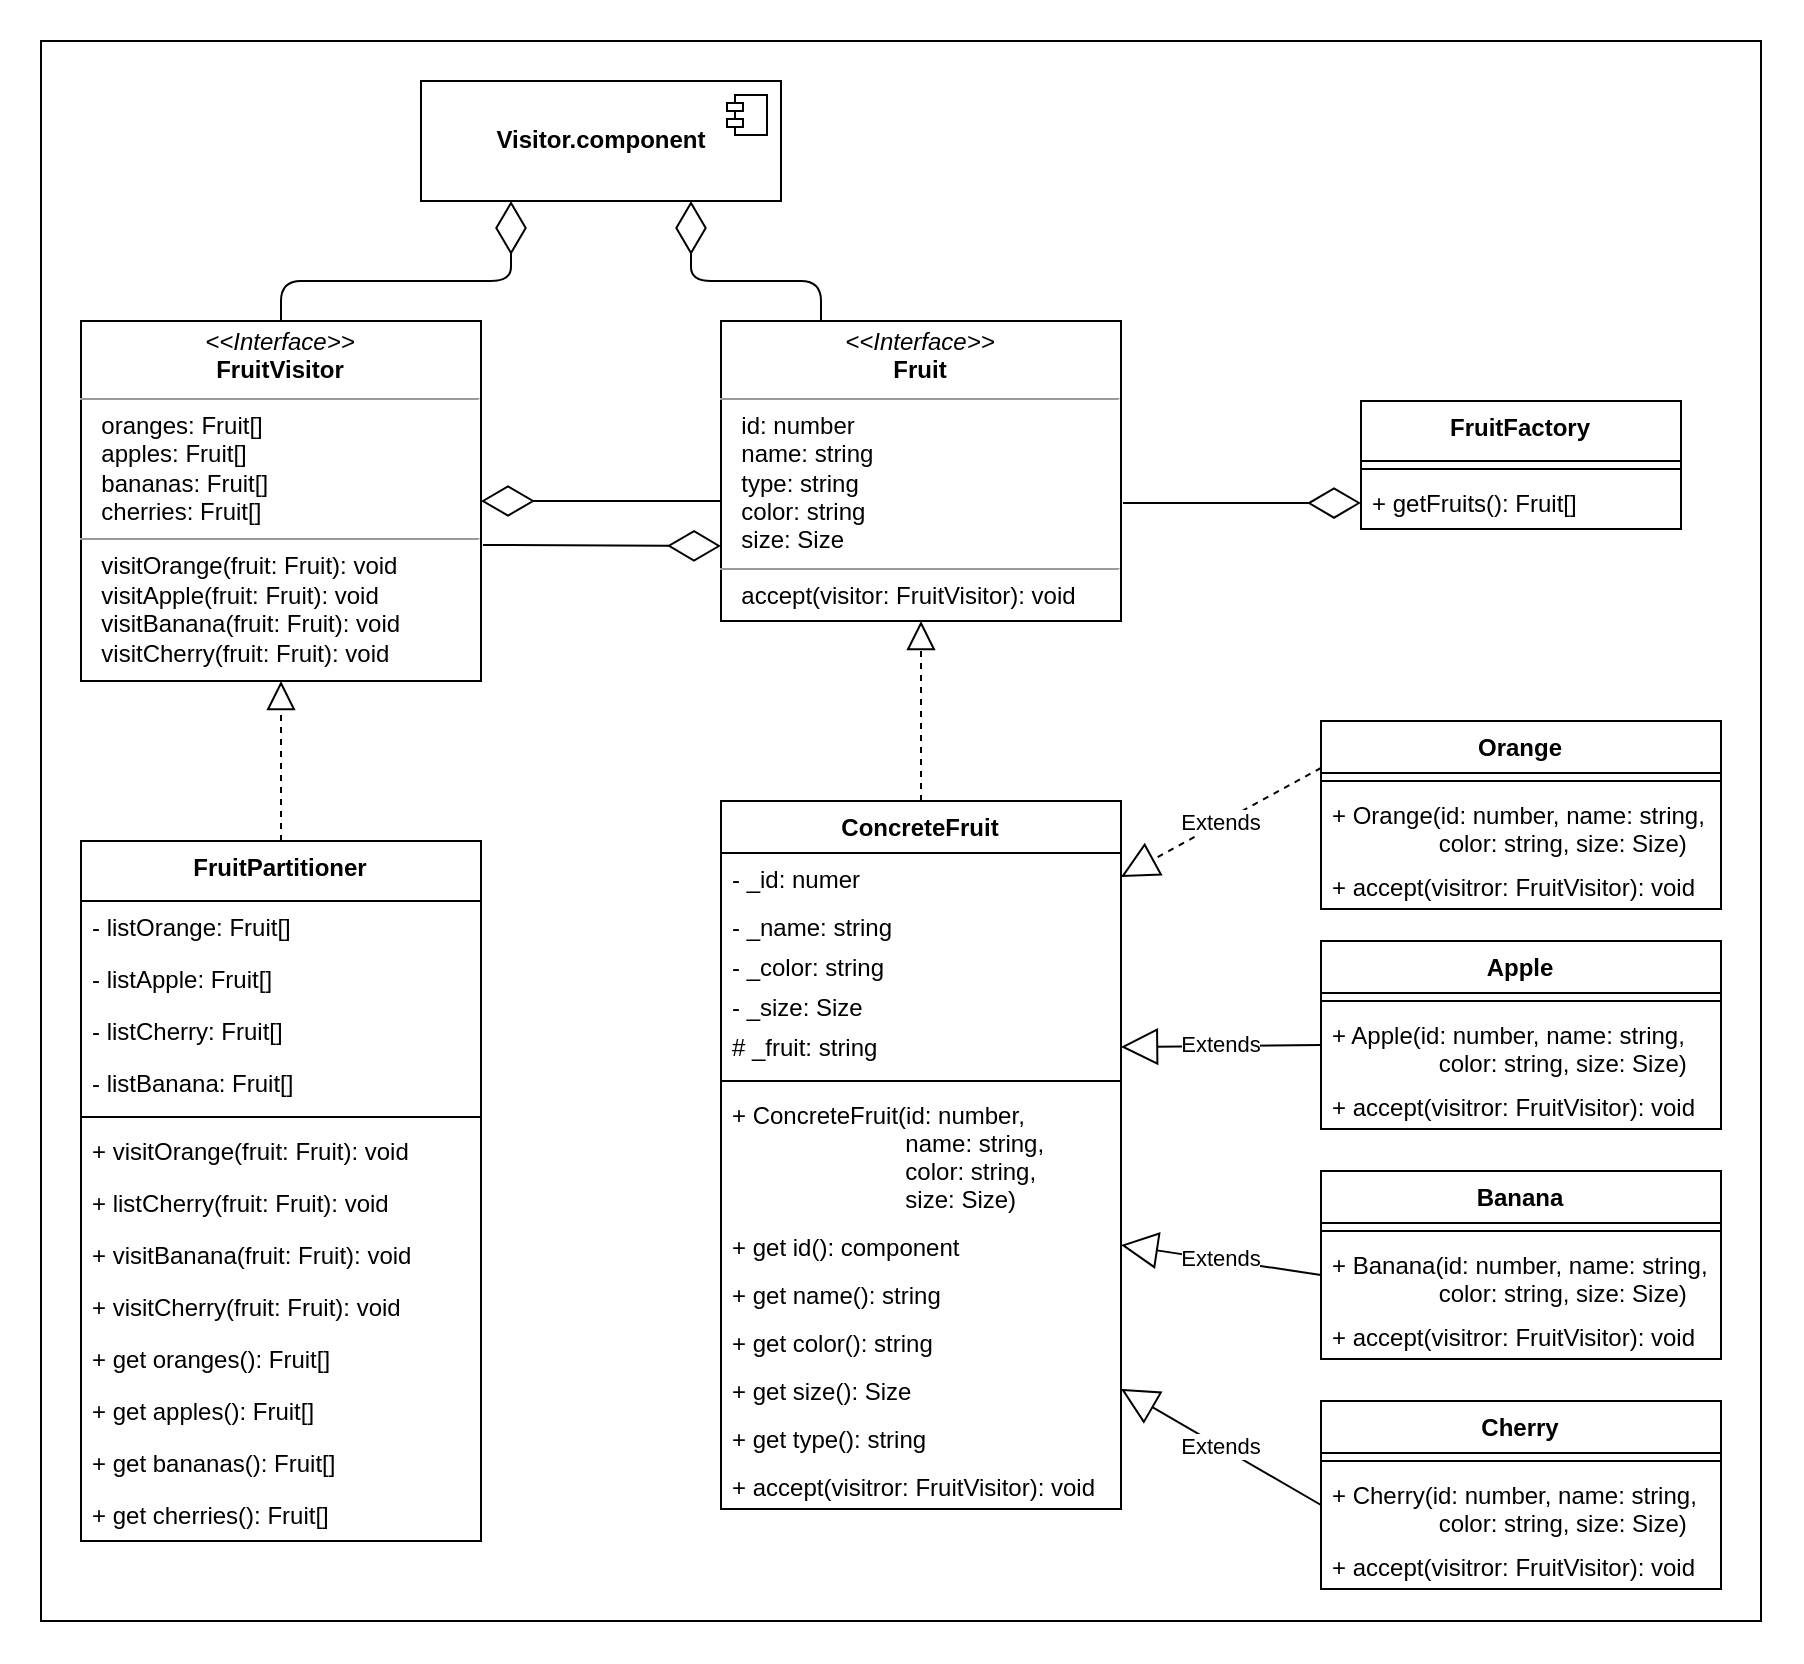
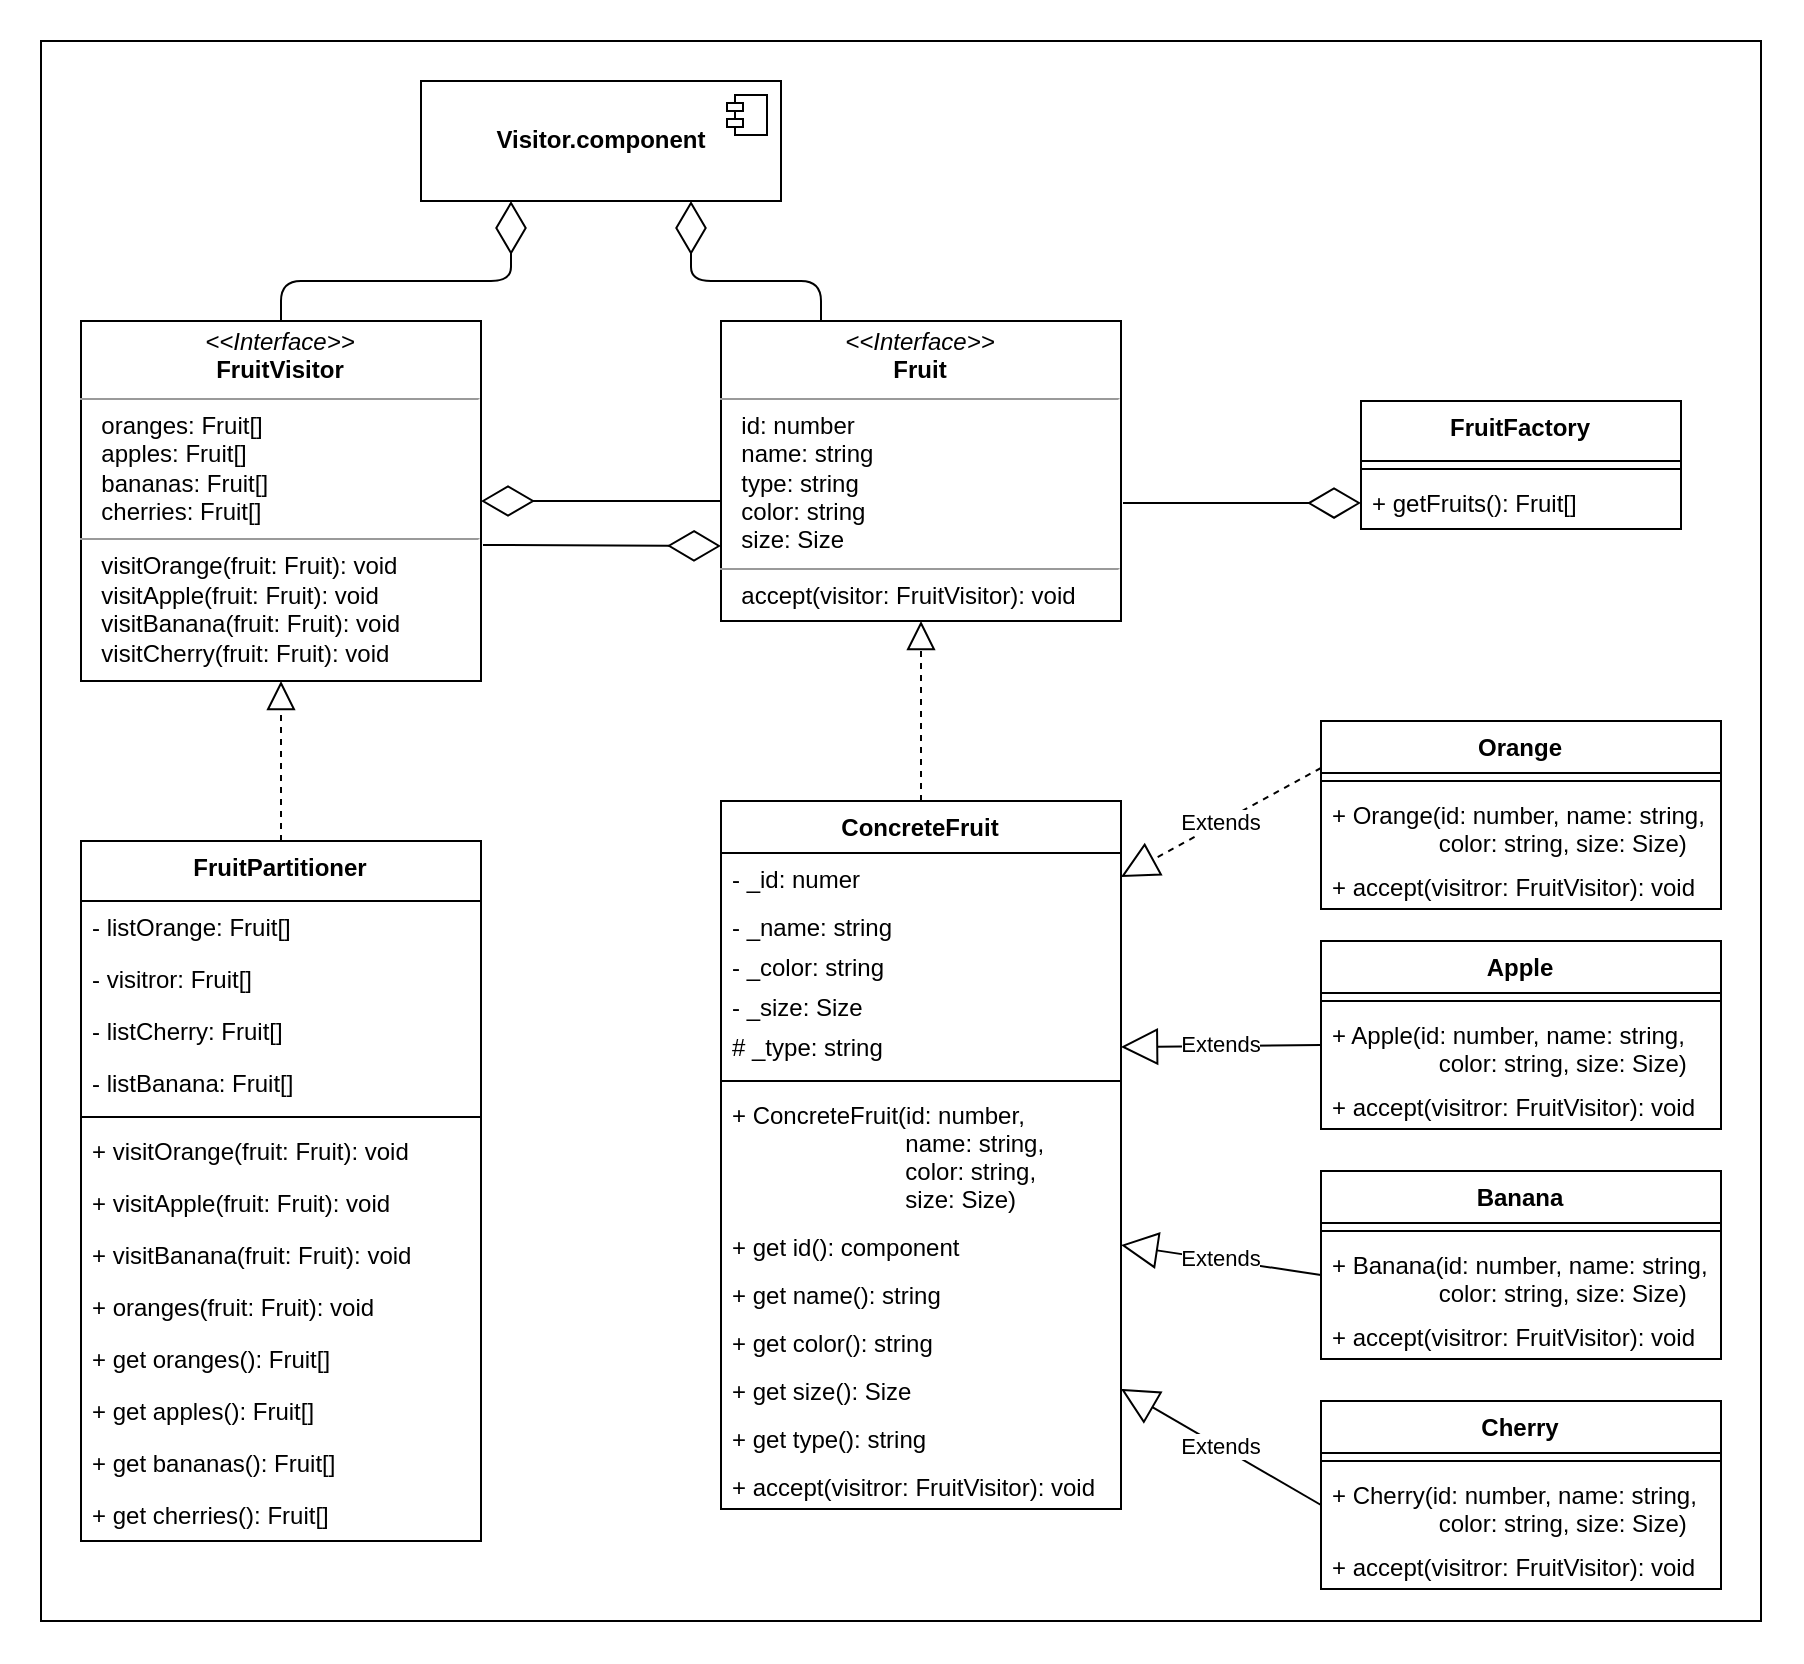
(205, 980) -> (201, 980)
(824, 1048) -> (820, 1048)
(276, 1204) -> (273, 1204)
(283, 1308) -> (262, 1308)
